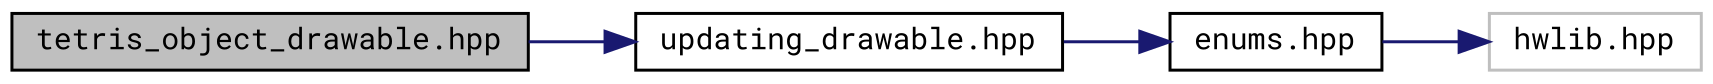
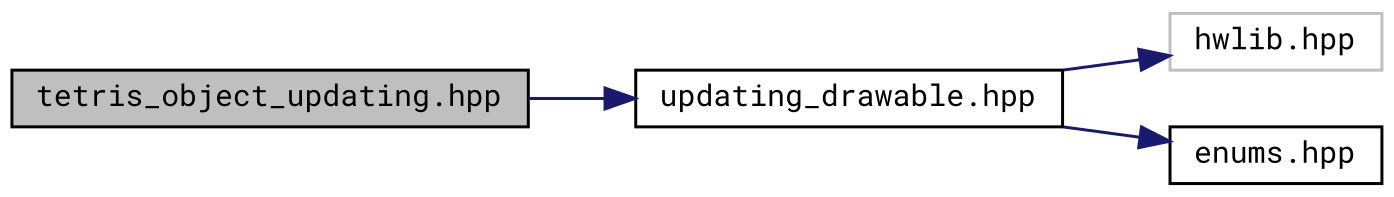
(270, 42) -> (270, 98)
(1420, 42) -> (1102, 65)
